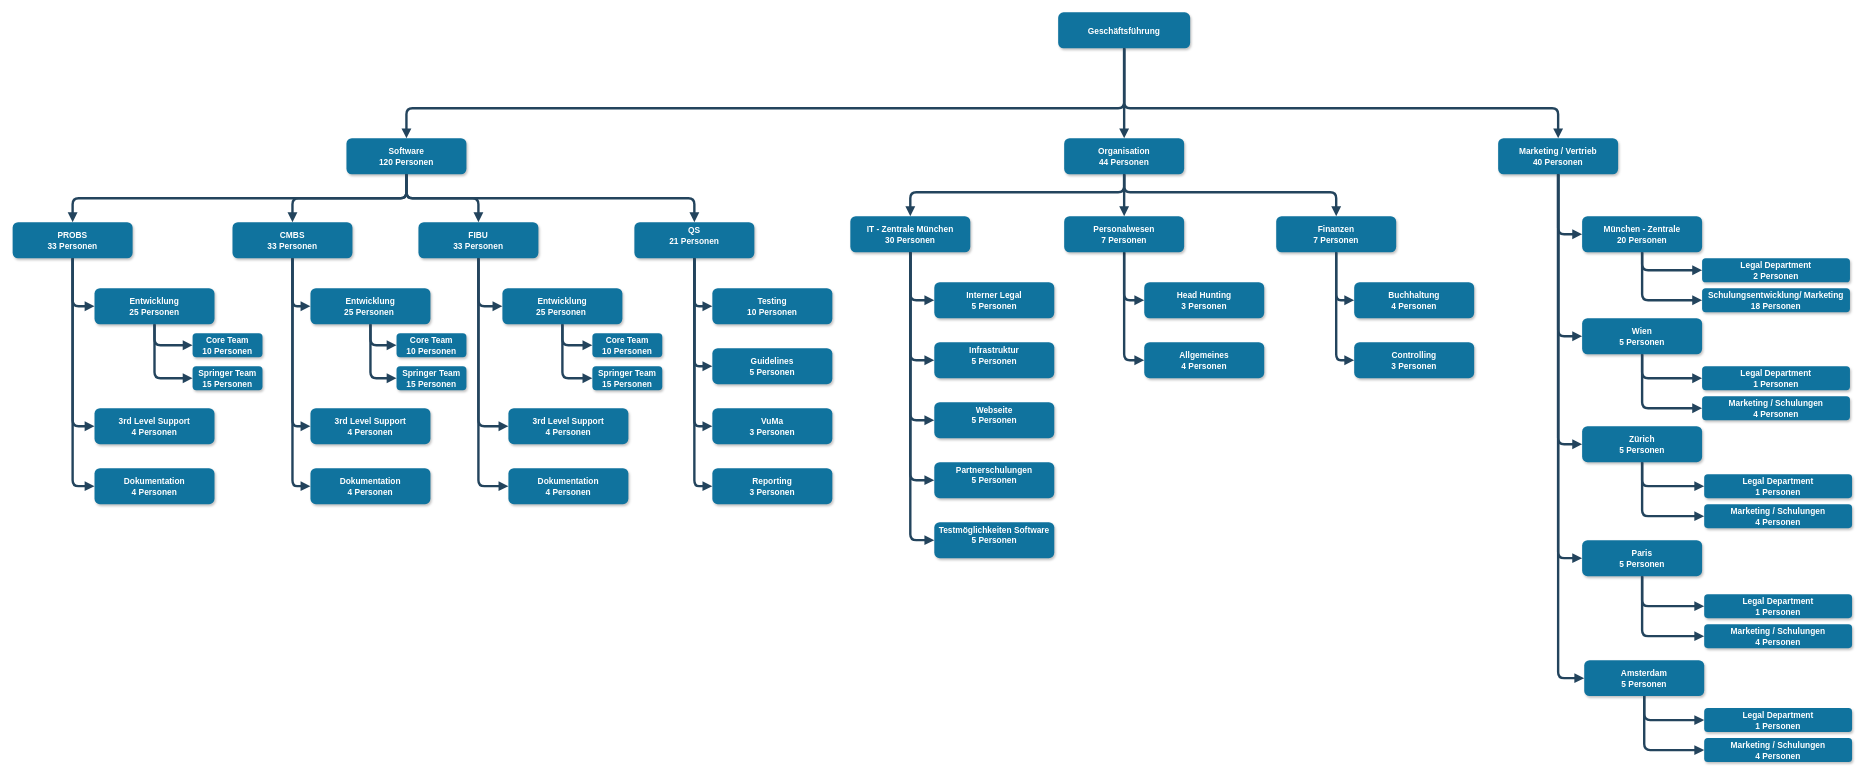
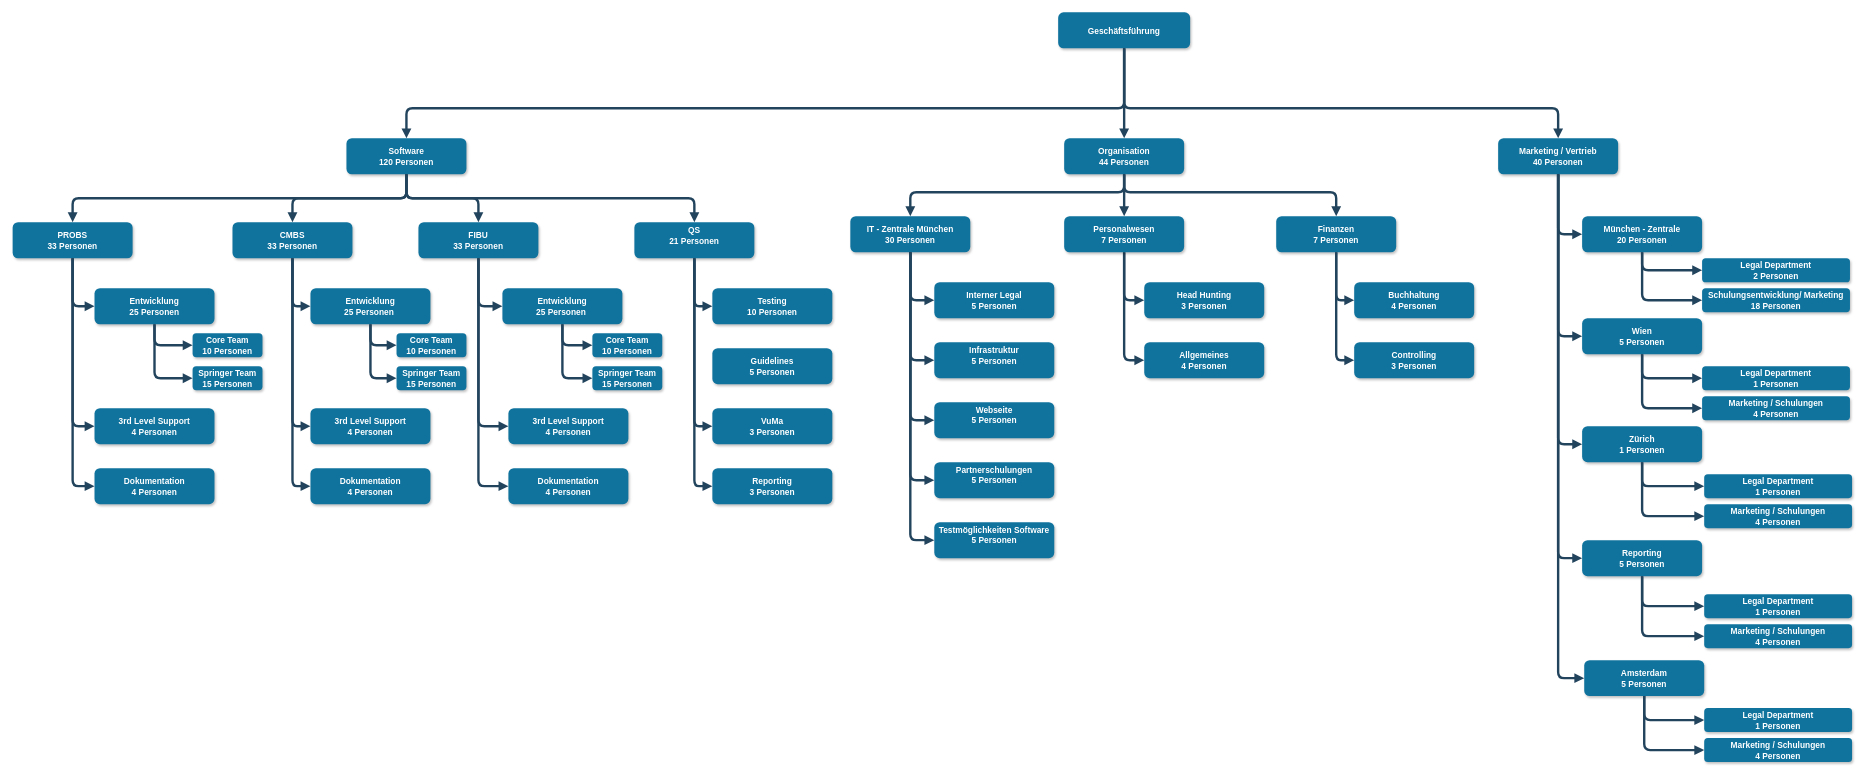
(698, 366) -> none
(1642, 440) -> (1642, 440)
(1642, 554) -> (1642, 554)
